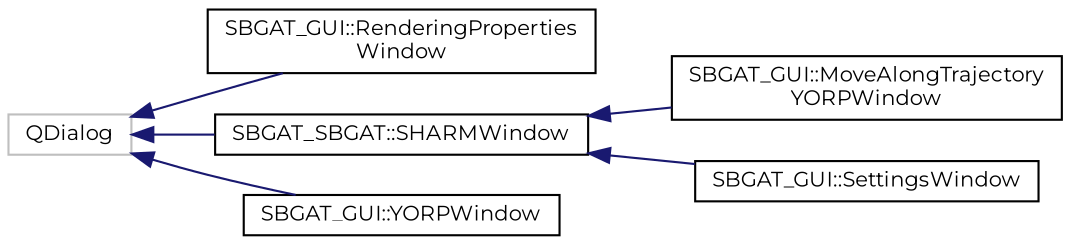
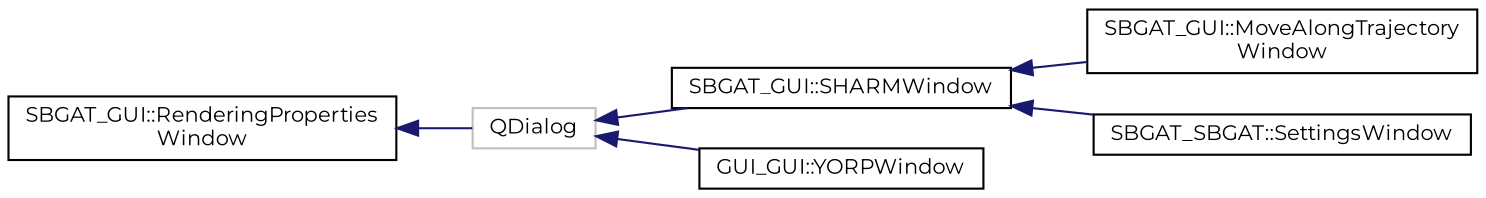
(867, 88) -> (1282, 41)
(217, 92) -> (445, 128)
(402, 135) -> (841, 88)
(867, 181) -> (1282, 135)
(402, 215) -> (841, 168)
